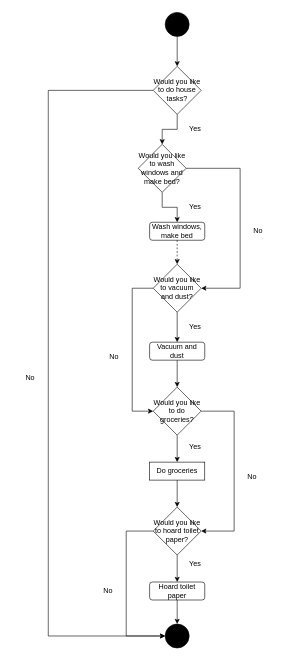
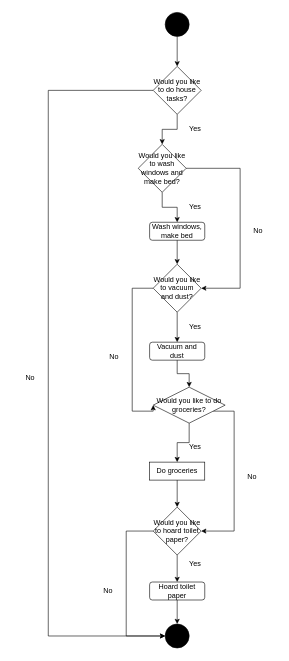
(177, 249) -> (177, 249)
(177, 411) -> (189, 405)
